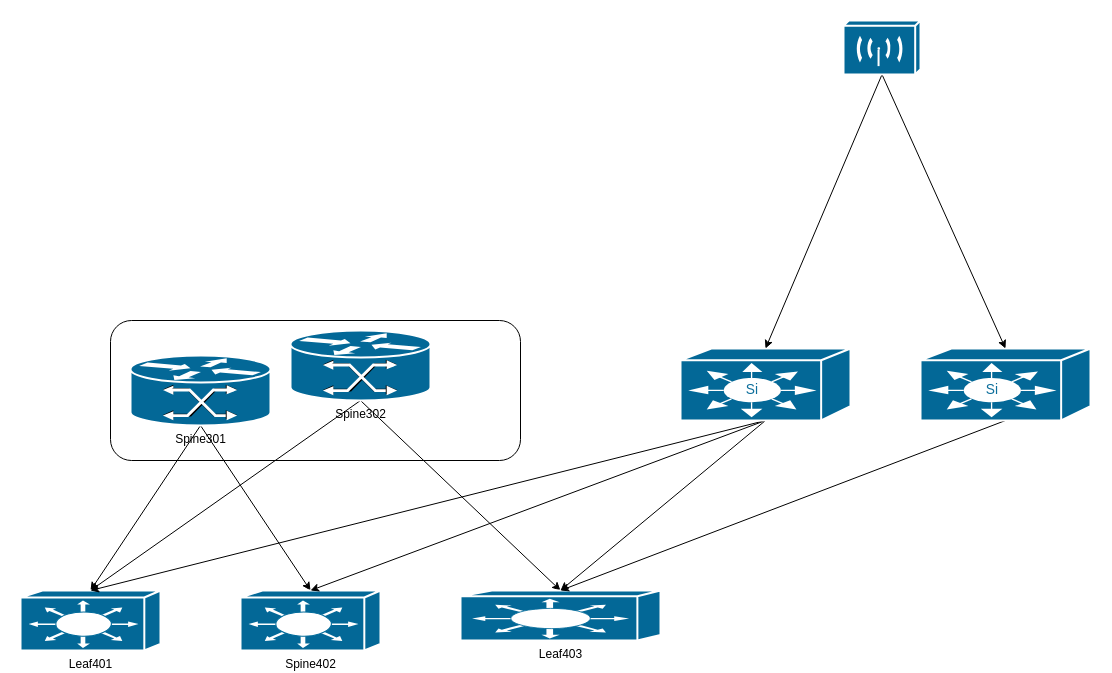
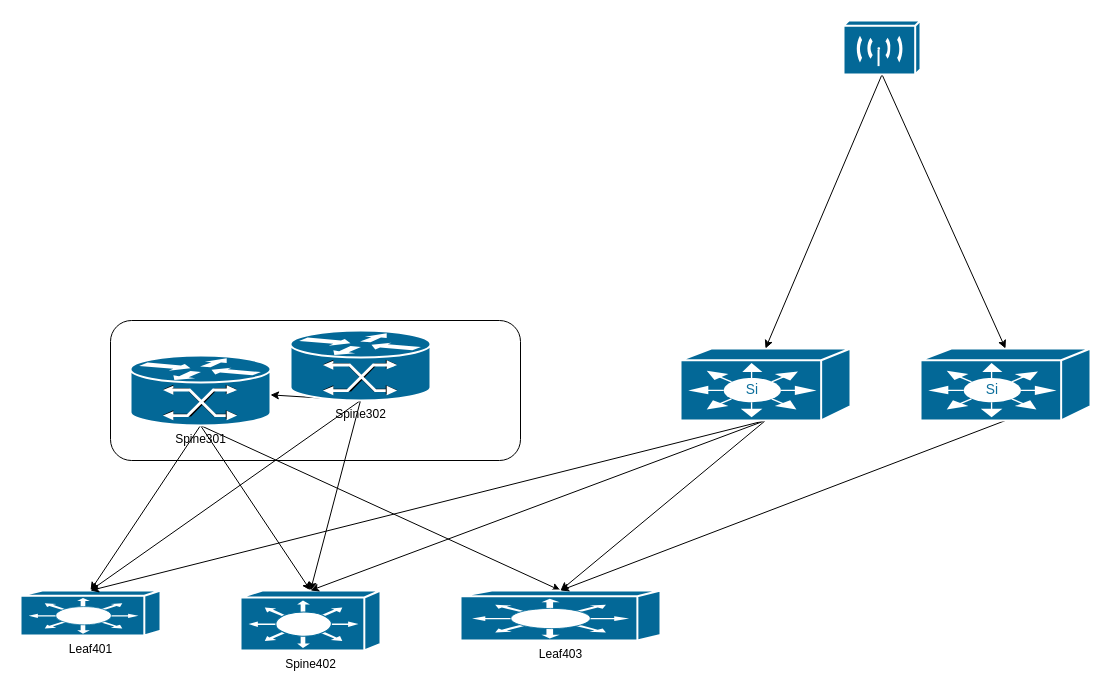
none -> (336, 493)
(459, 494) -> (294, 396)
none -> (379, 507)
(91, 621) -> (91, 613)
